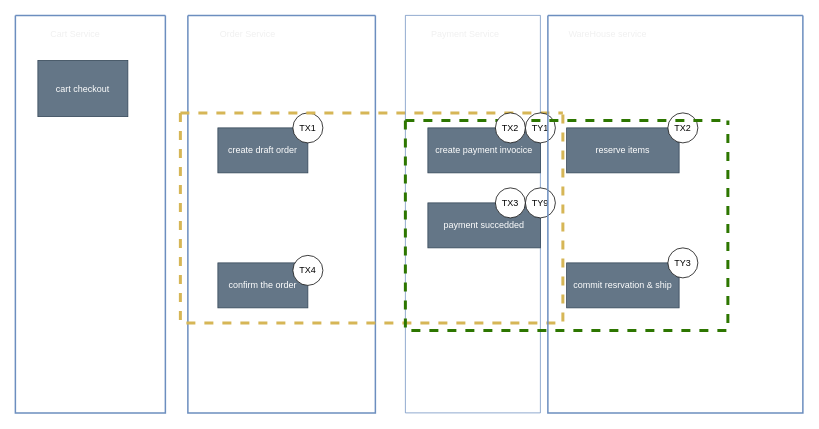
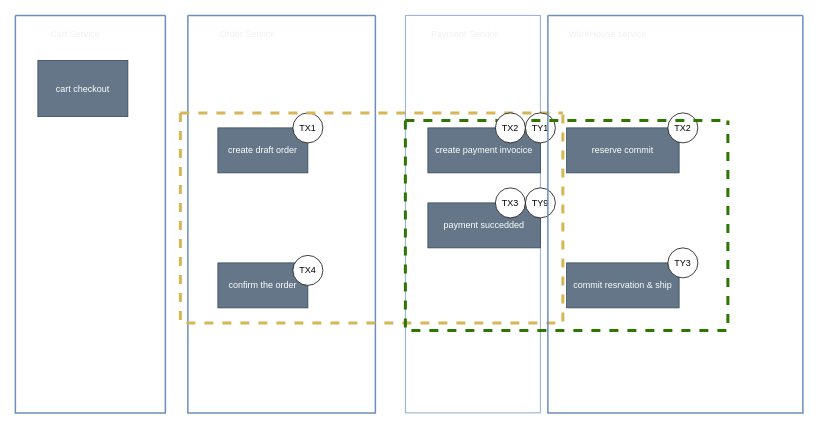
(623, 150) -> (623, 150)
